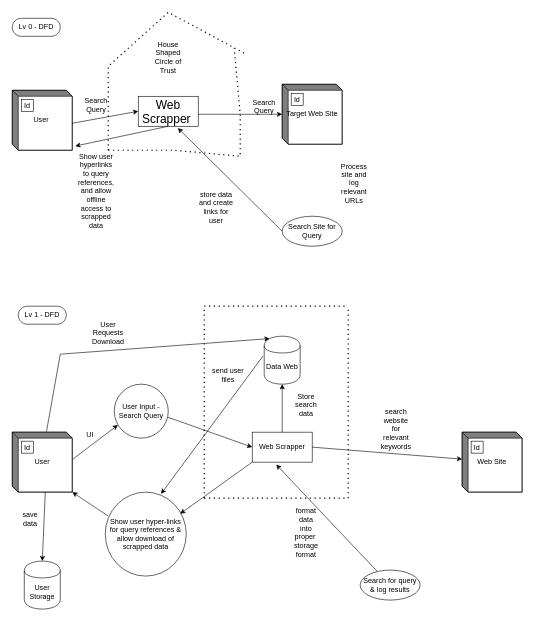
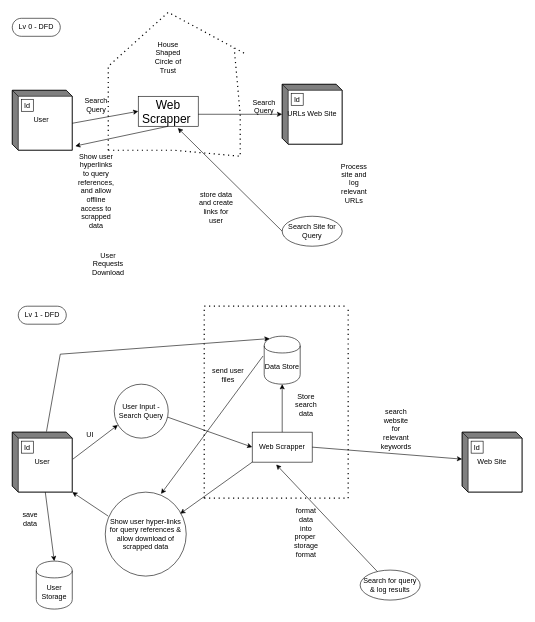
(312, 114) -> (312, 114)
(108, 333) -> (108, 264)
(282, 368) -> (282, 368)
(42, 585) -> (54, 585)
